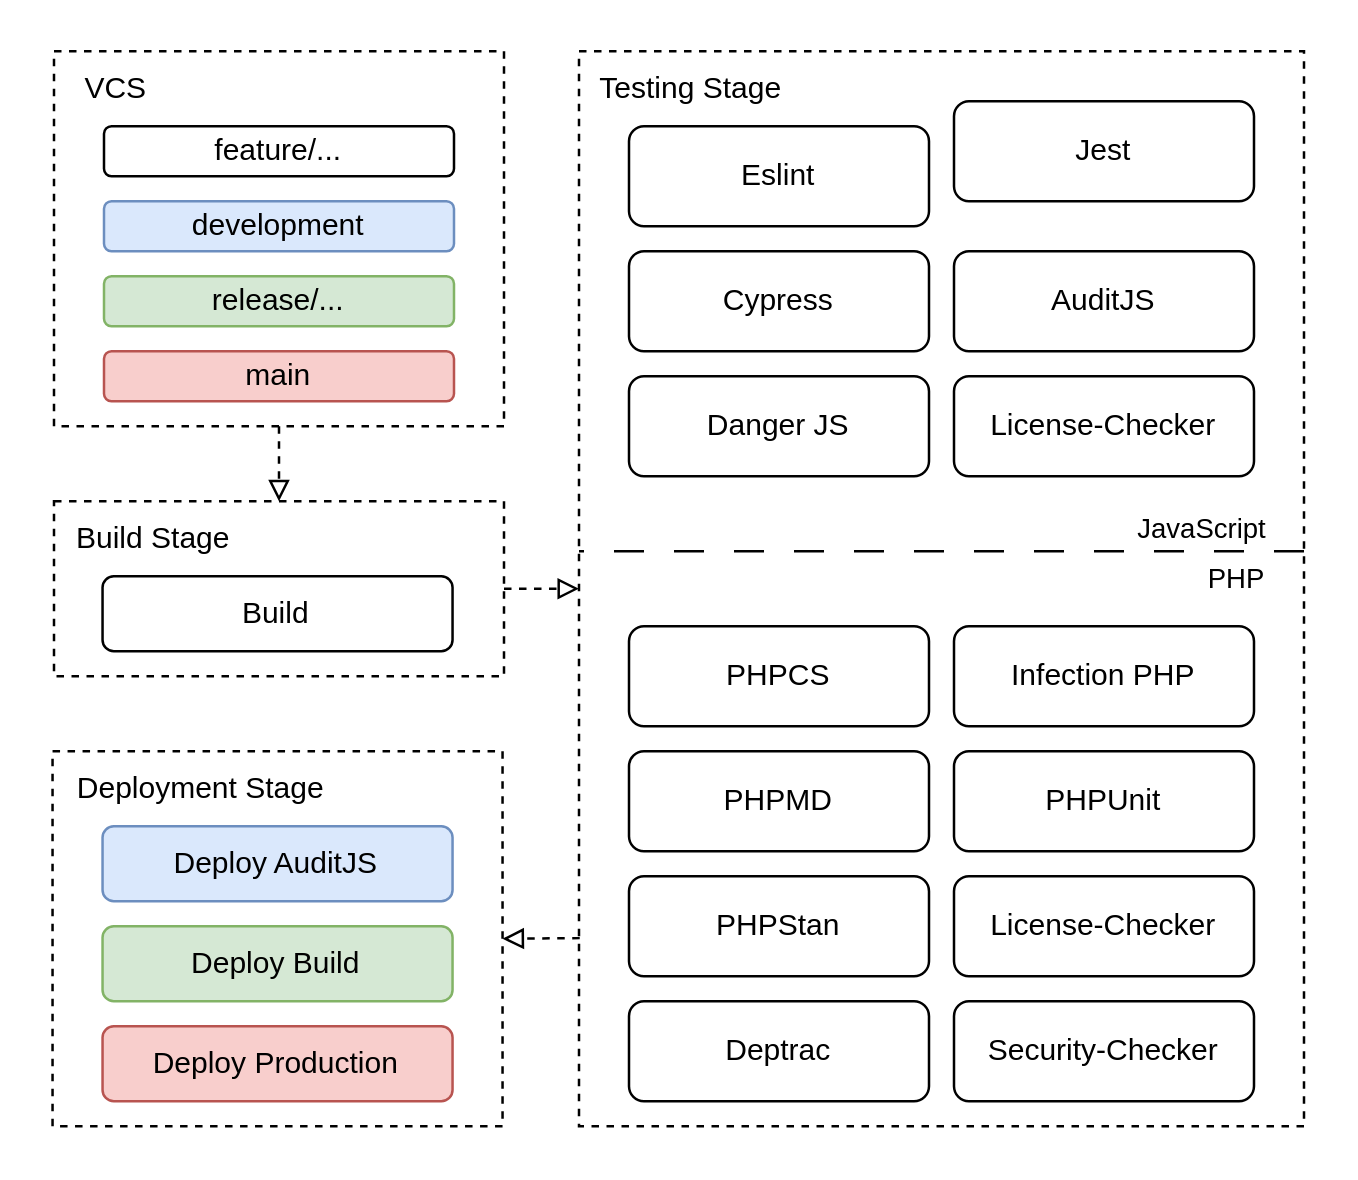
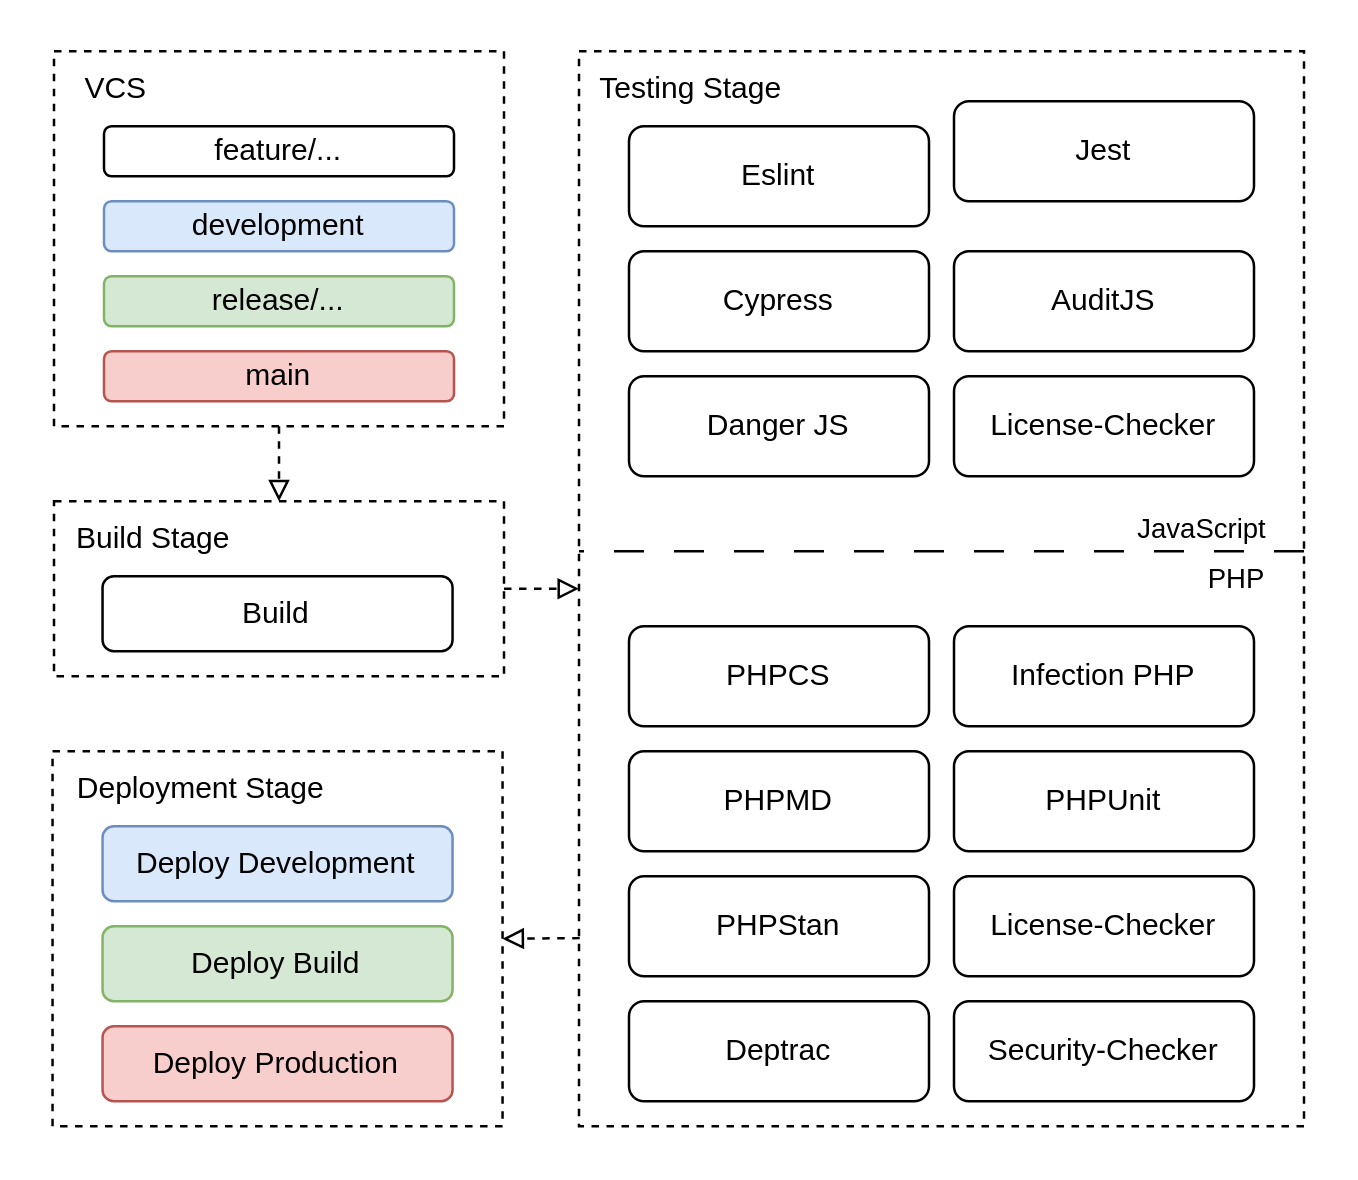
(276, 864) -> (276, 864)
